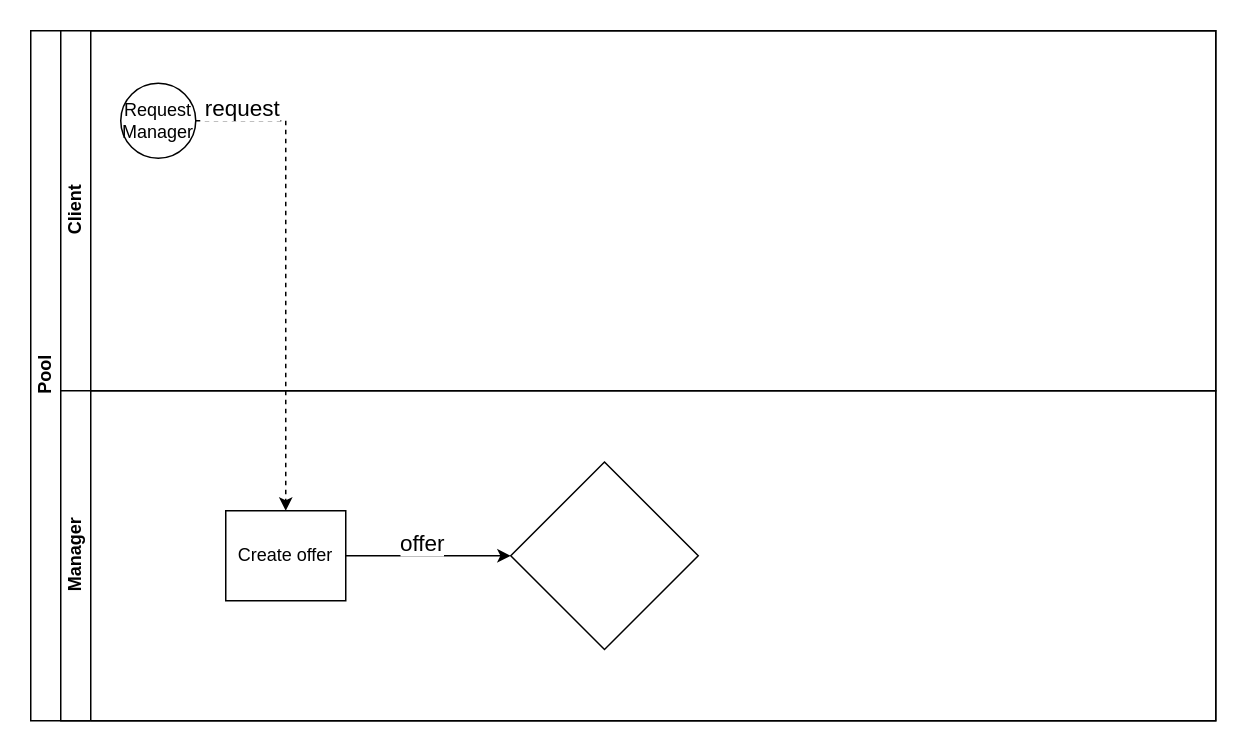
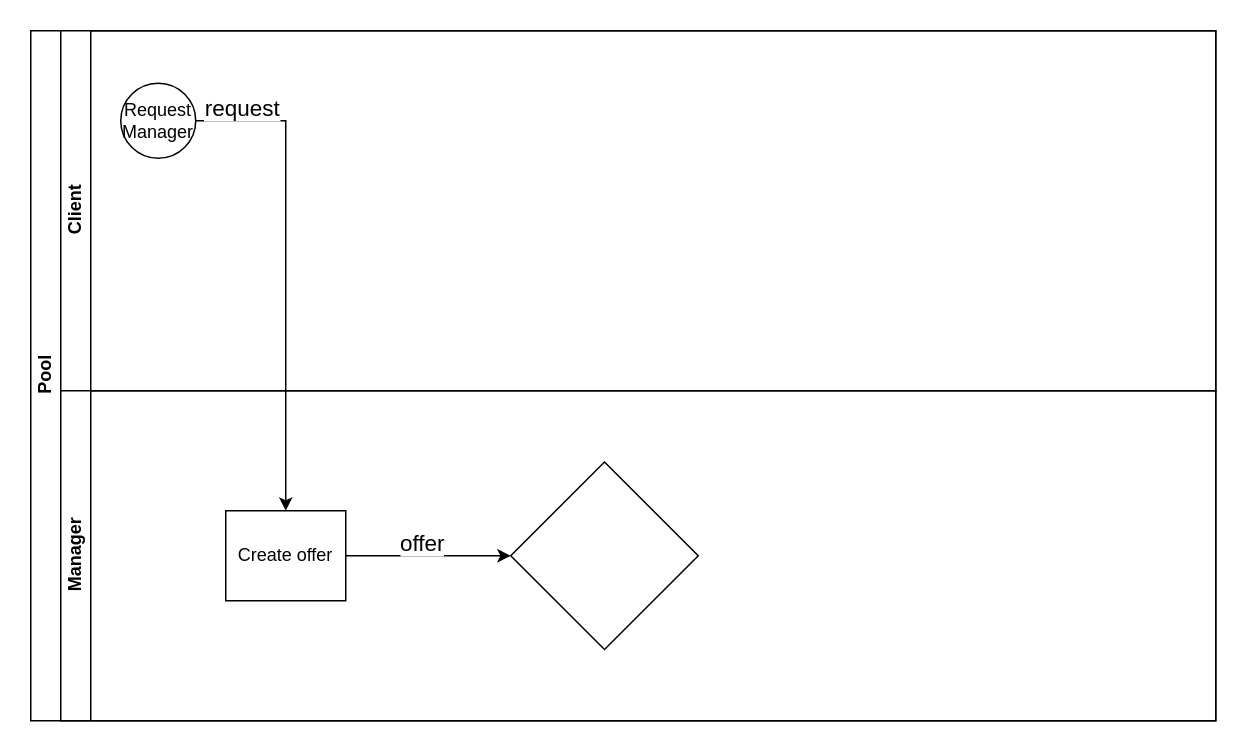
(286, 307) -> (286, 307)
